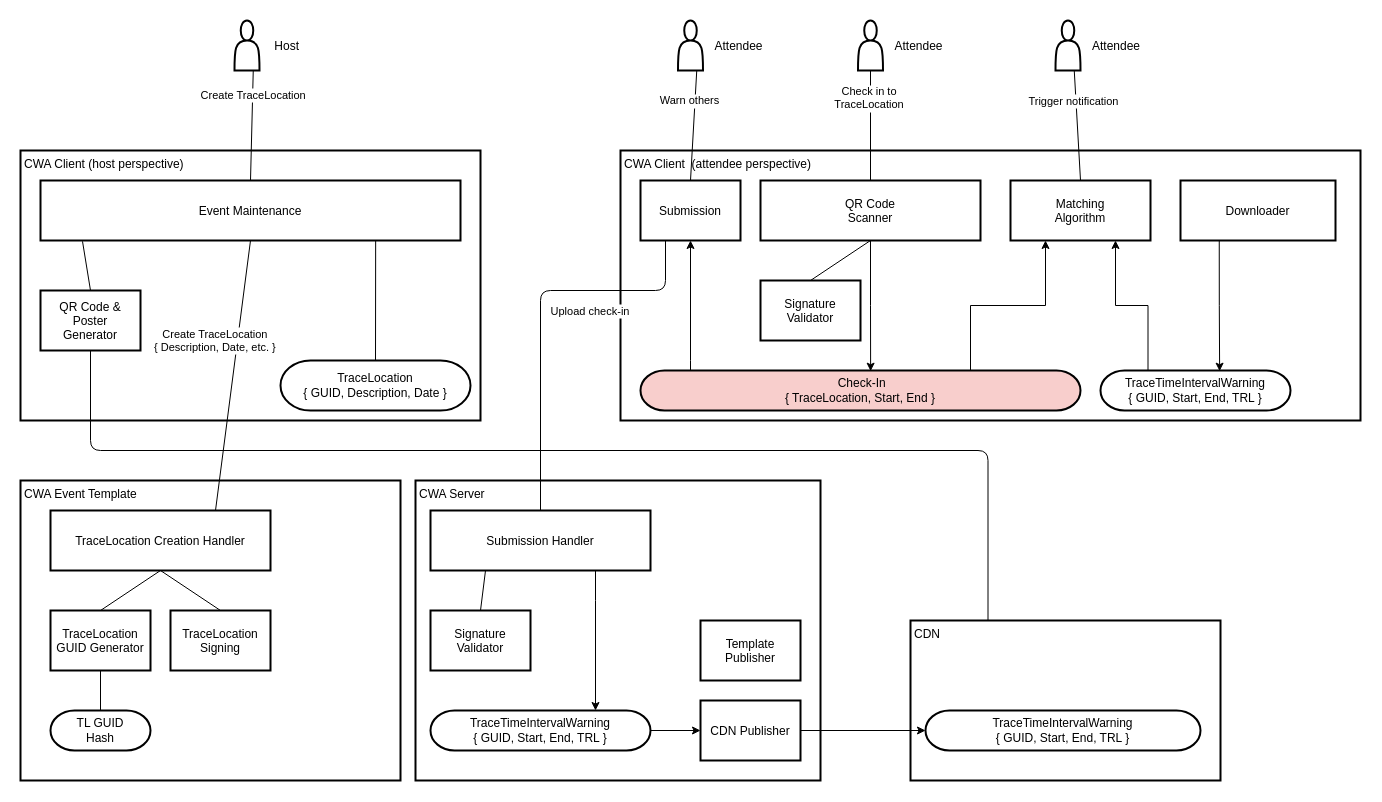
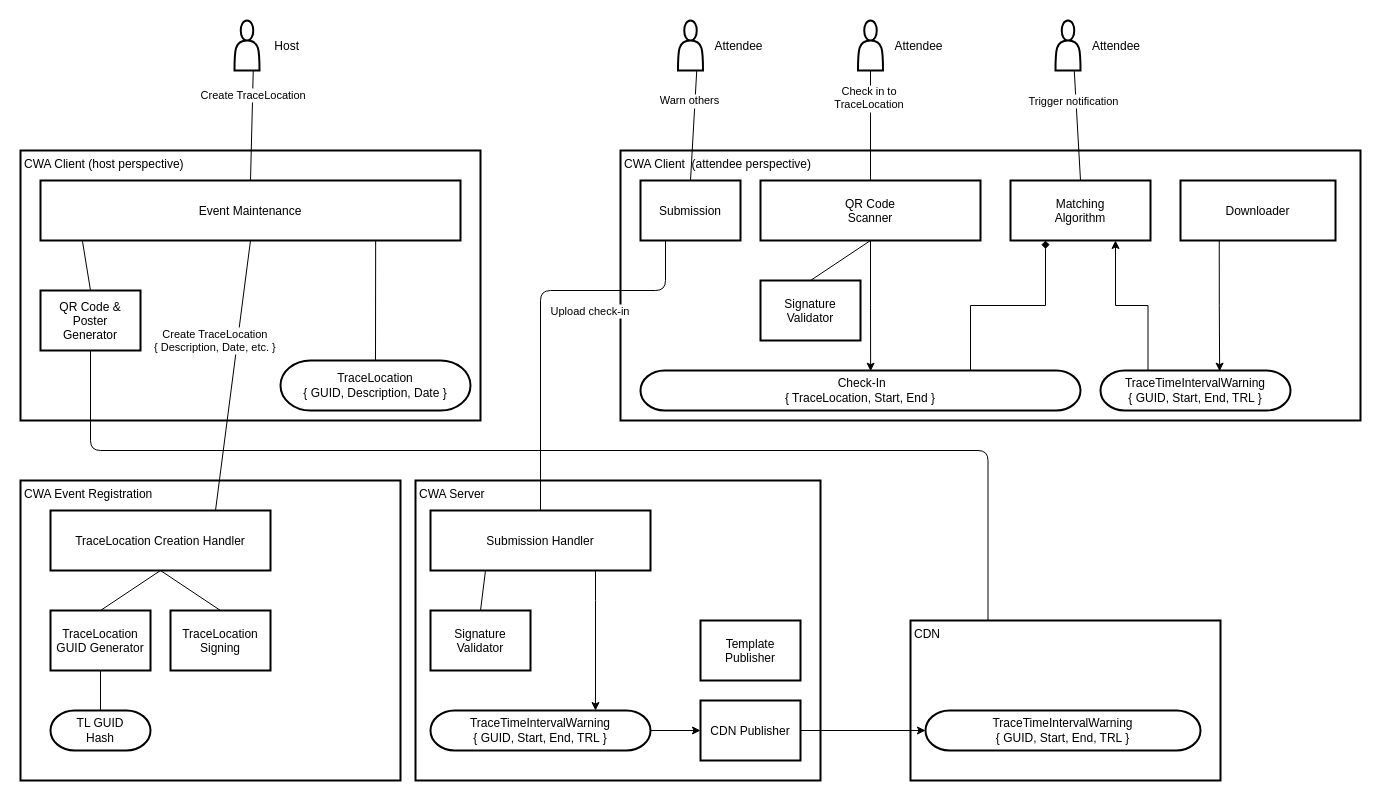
(1046, 249) -> (1046, 249)
(691, 309) -> none
(861, 391) -> (861, 391)
(80, 494) -> (92, 494)
